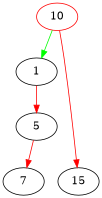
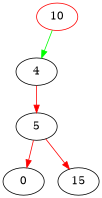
(37, 72) -> (37, 72)
(69, 95) -> (55, 151)
(24, 181) -> (24, 181)
